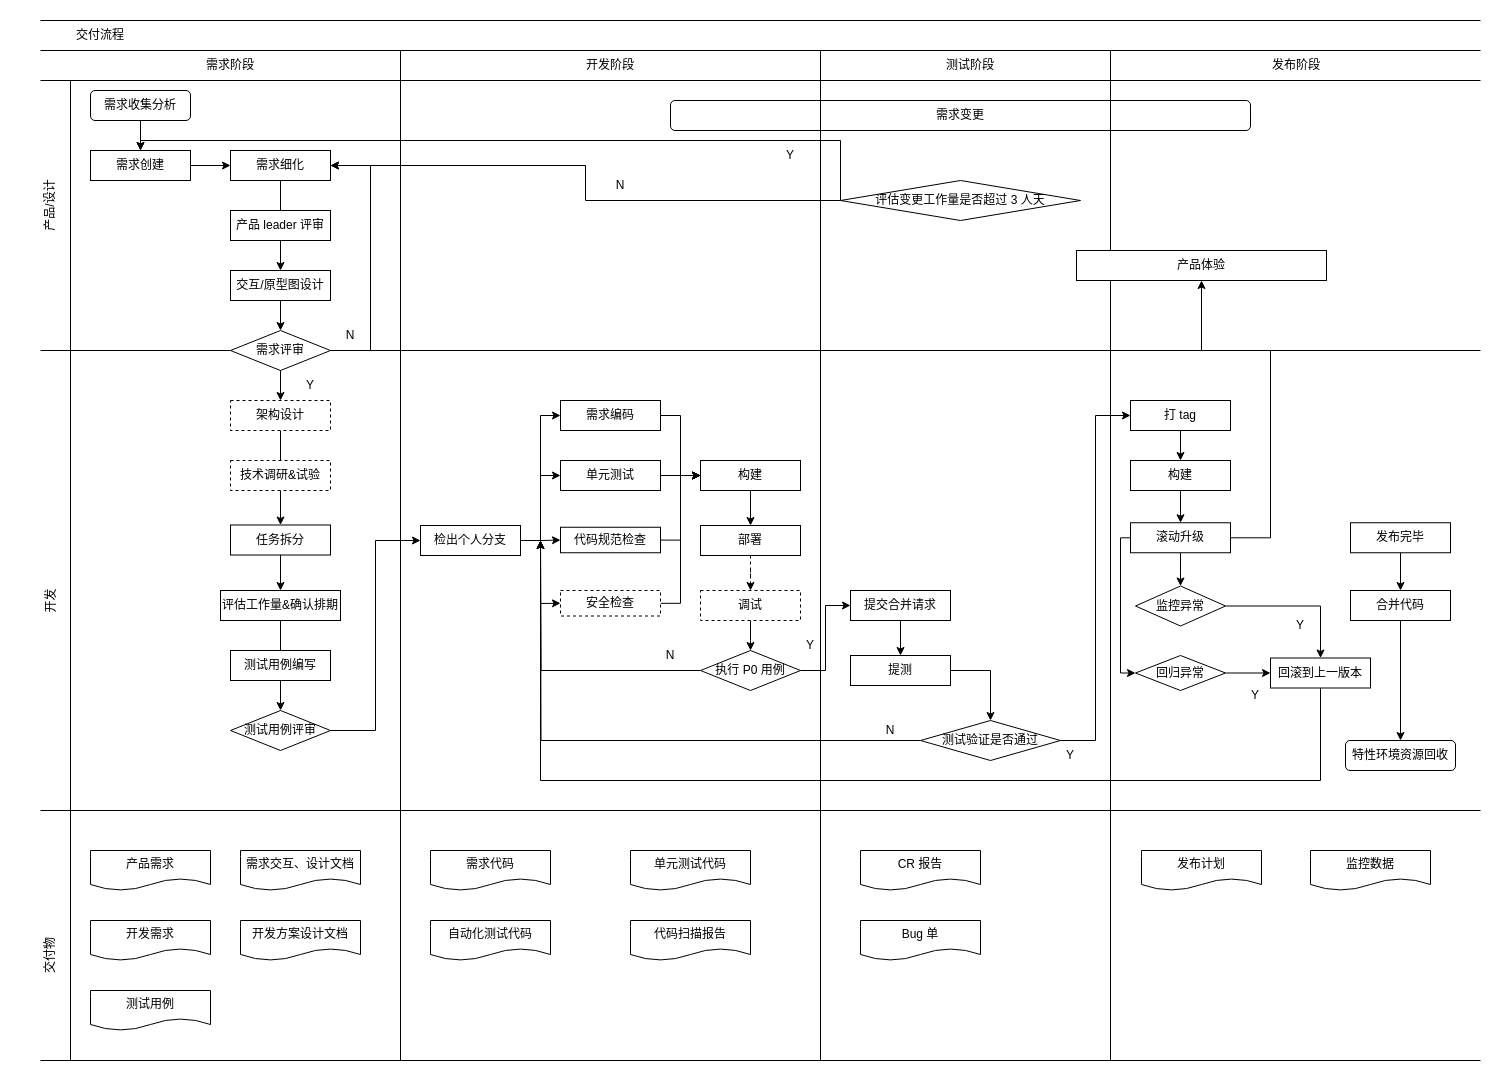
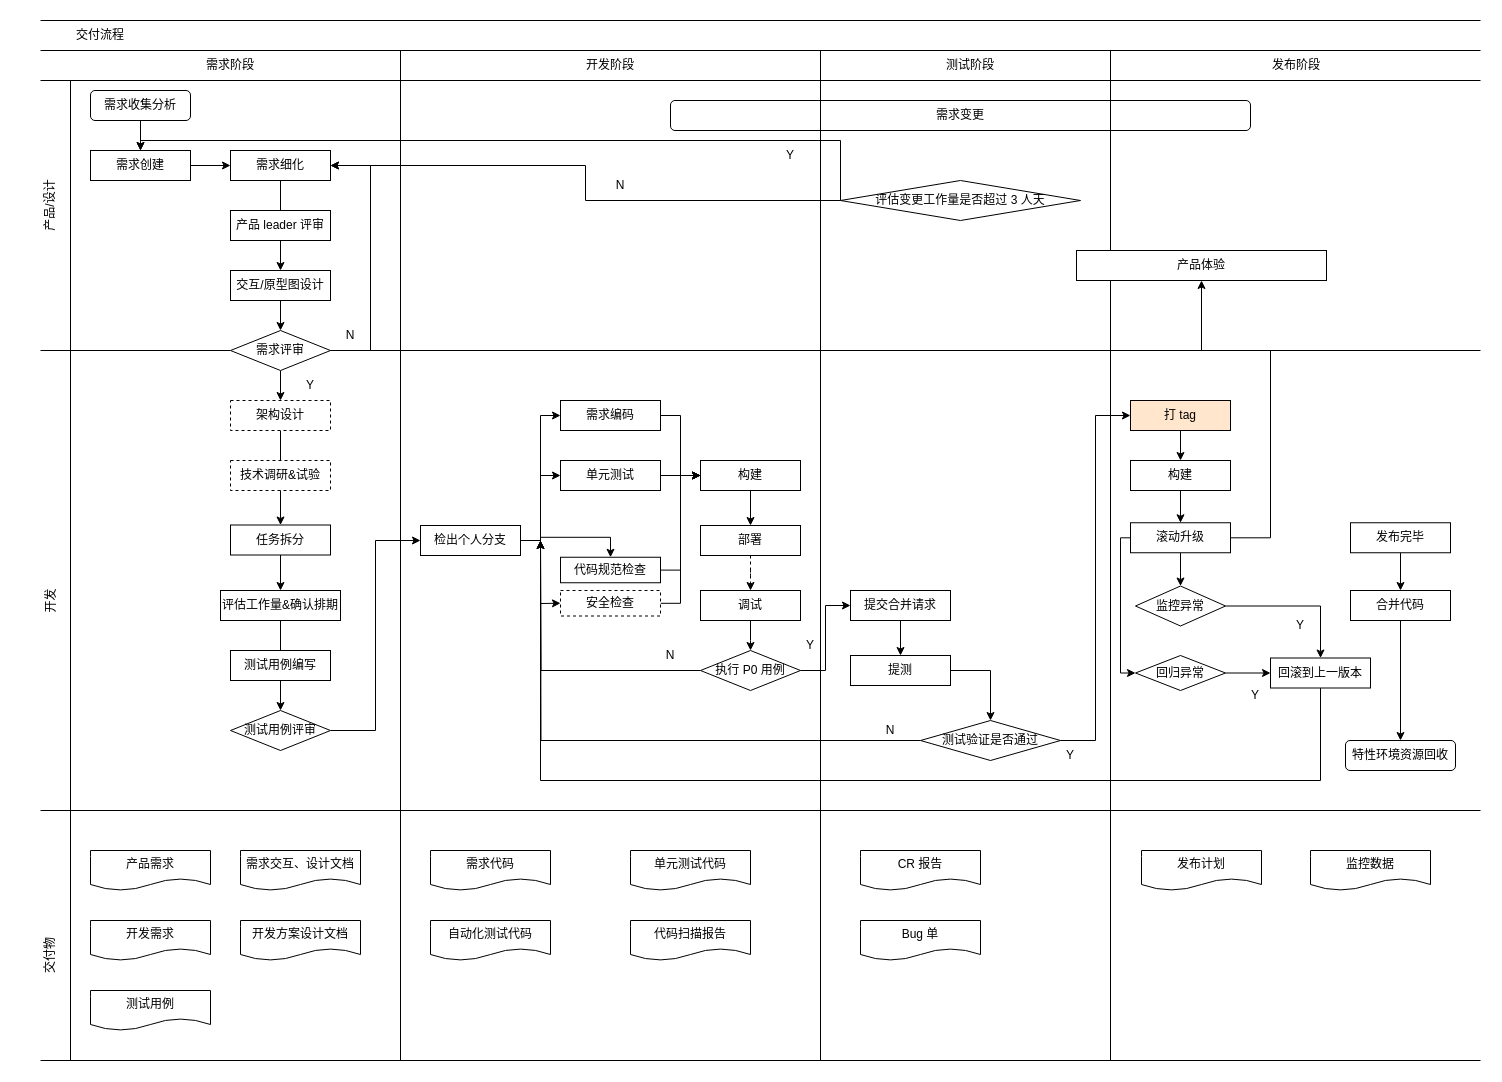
(1181, 416) -> (1181, 416)
(611, 540) -> (611, 570)
(751, 606) -> (751, 606)
